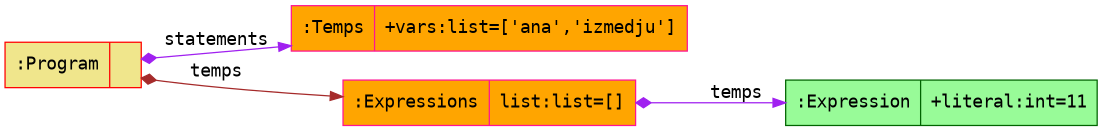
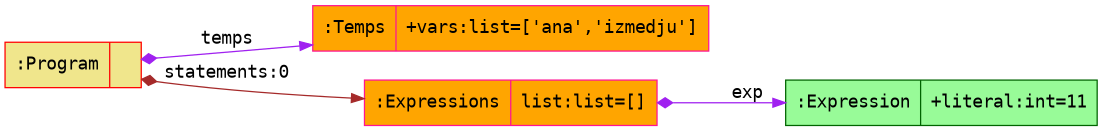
(216, 40) -> (227, 39)
(216, 72) -> (227, 73)
(736, 93) -> (747, 93)
